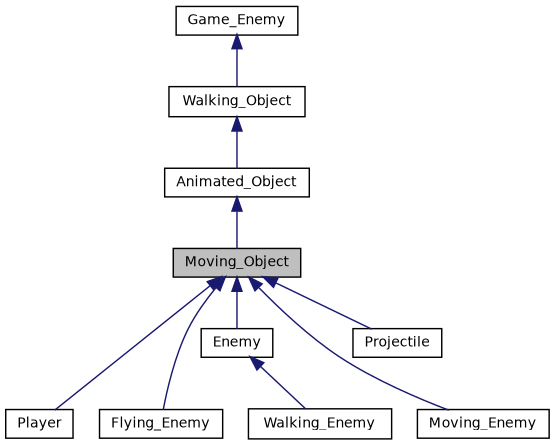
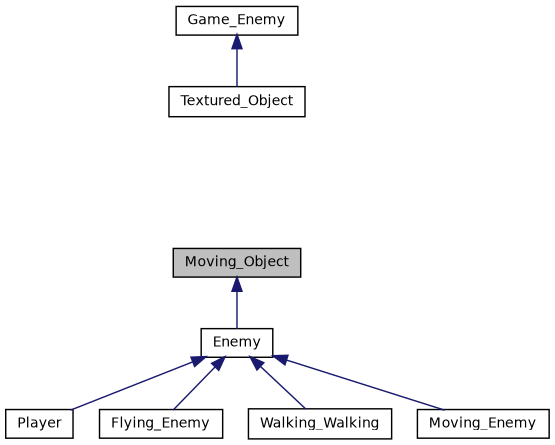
(237, 102) -> (237, 102)
(237, 183) -> none
(397, 343) -> none
(181, 345) -> (194, 388)
(133, 348) -> (132, 386)
(346, 361) -> (366, 385)
(320, 424) -> (320, 424)
